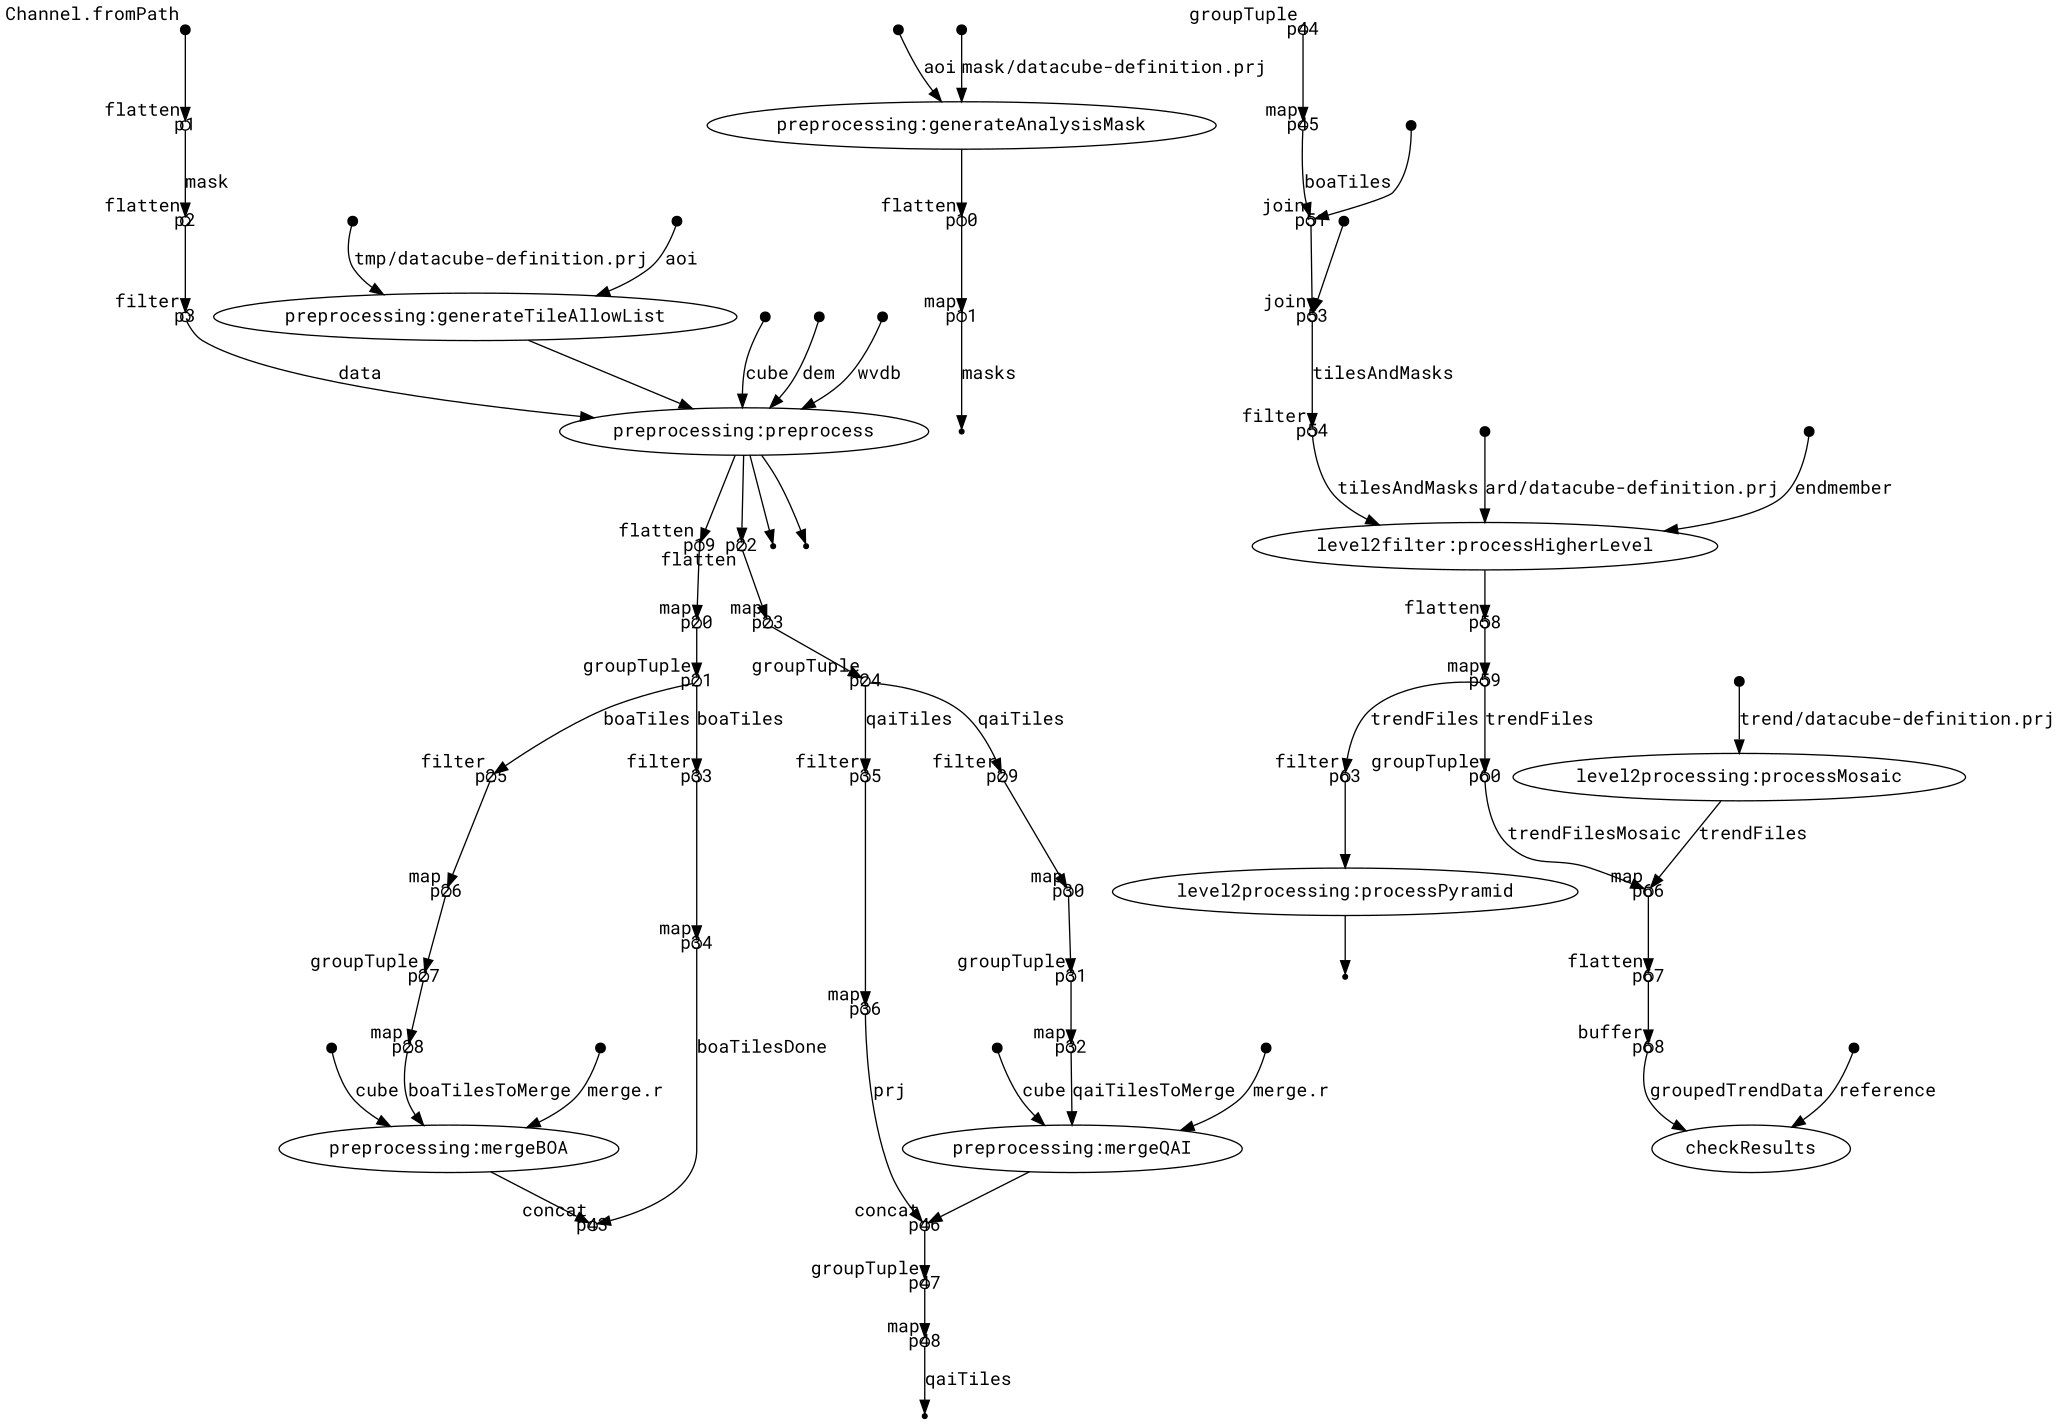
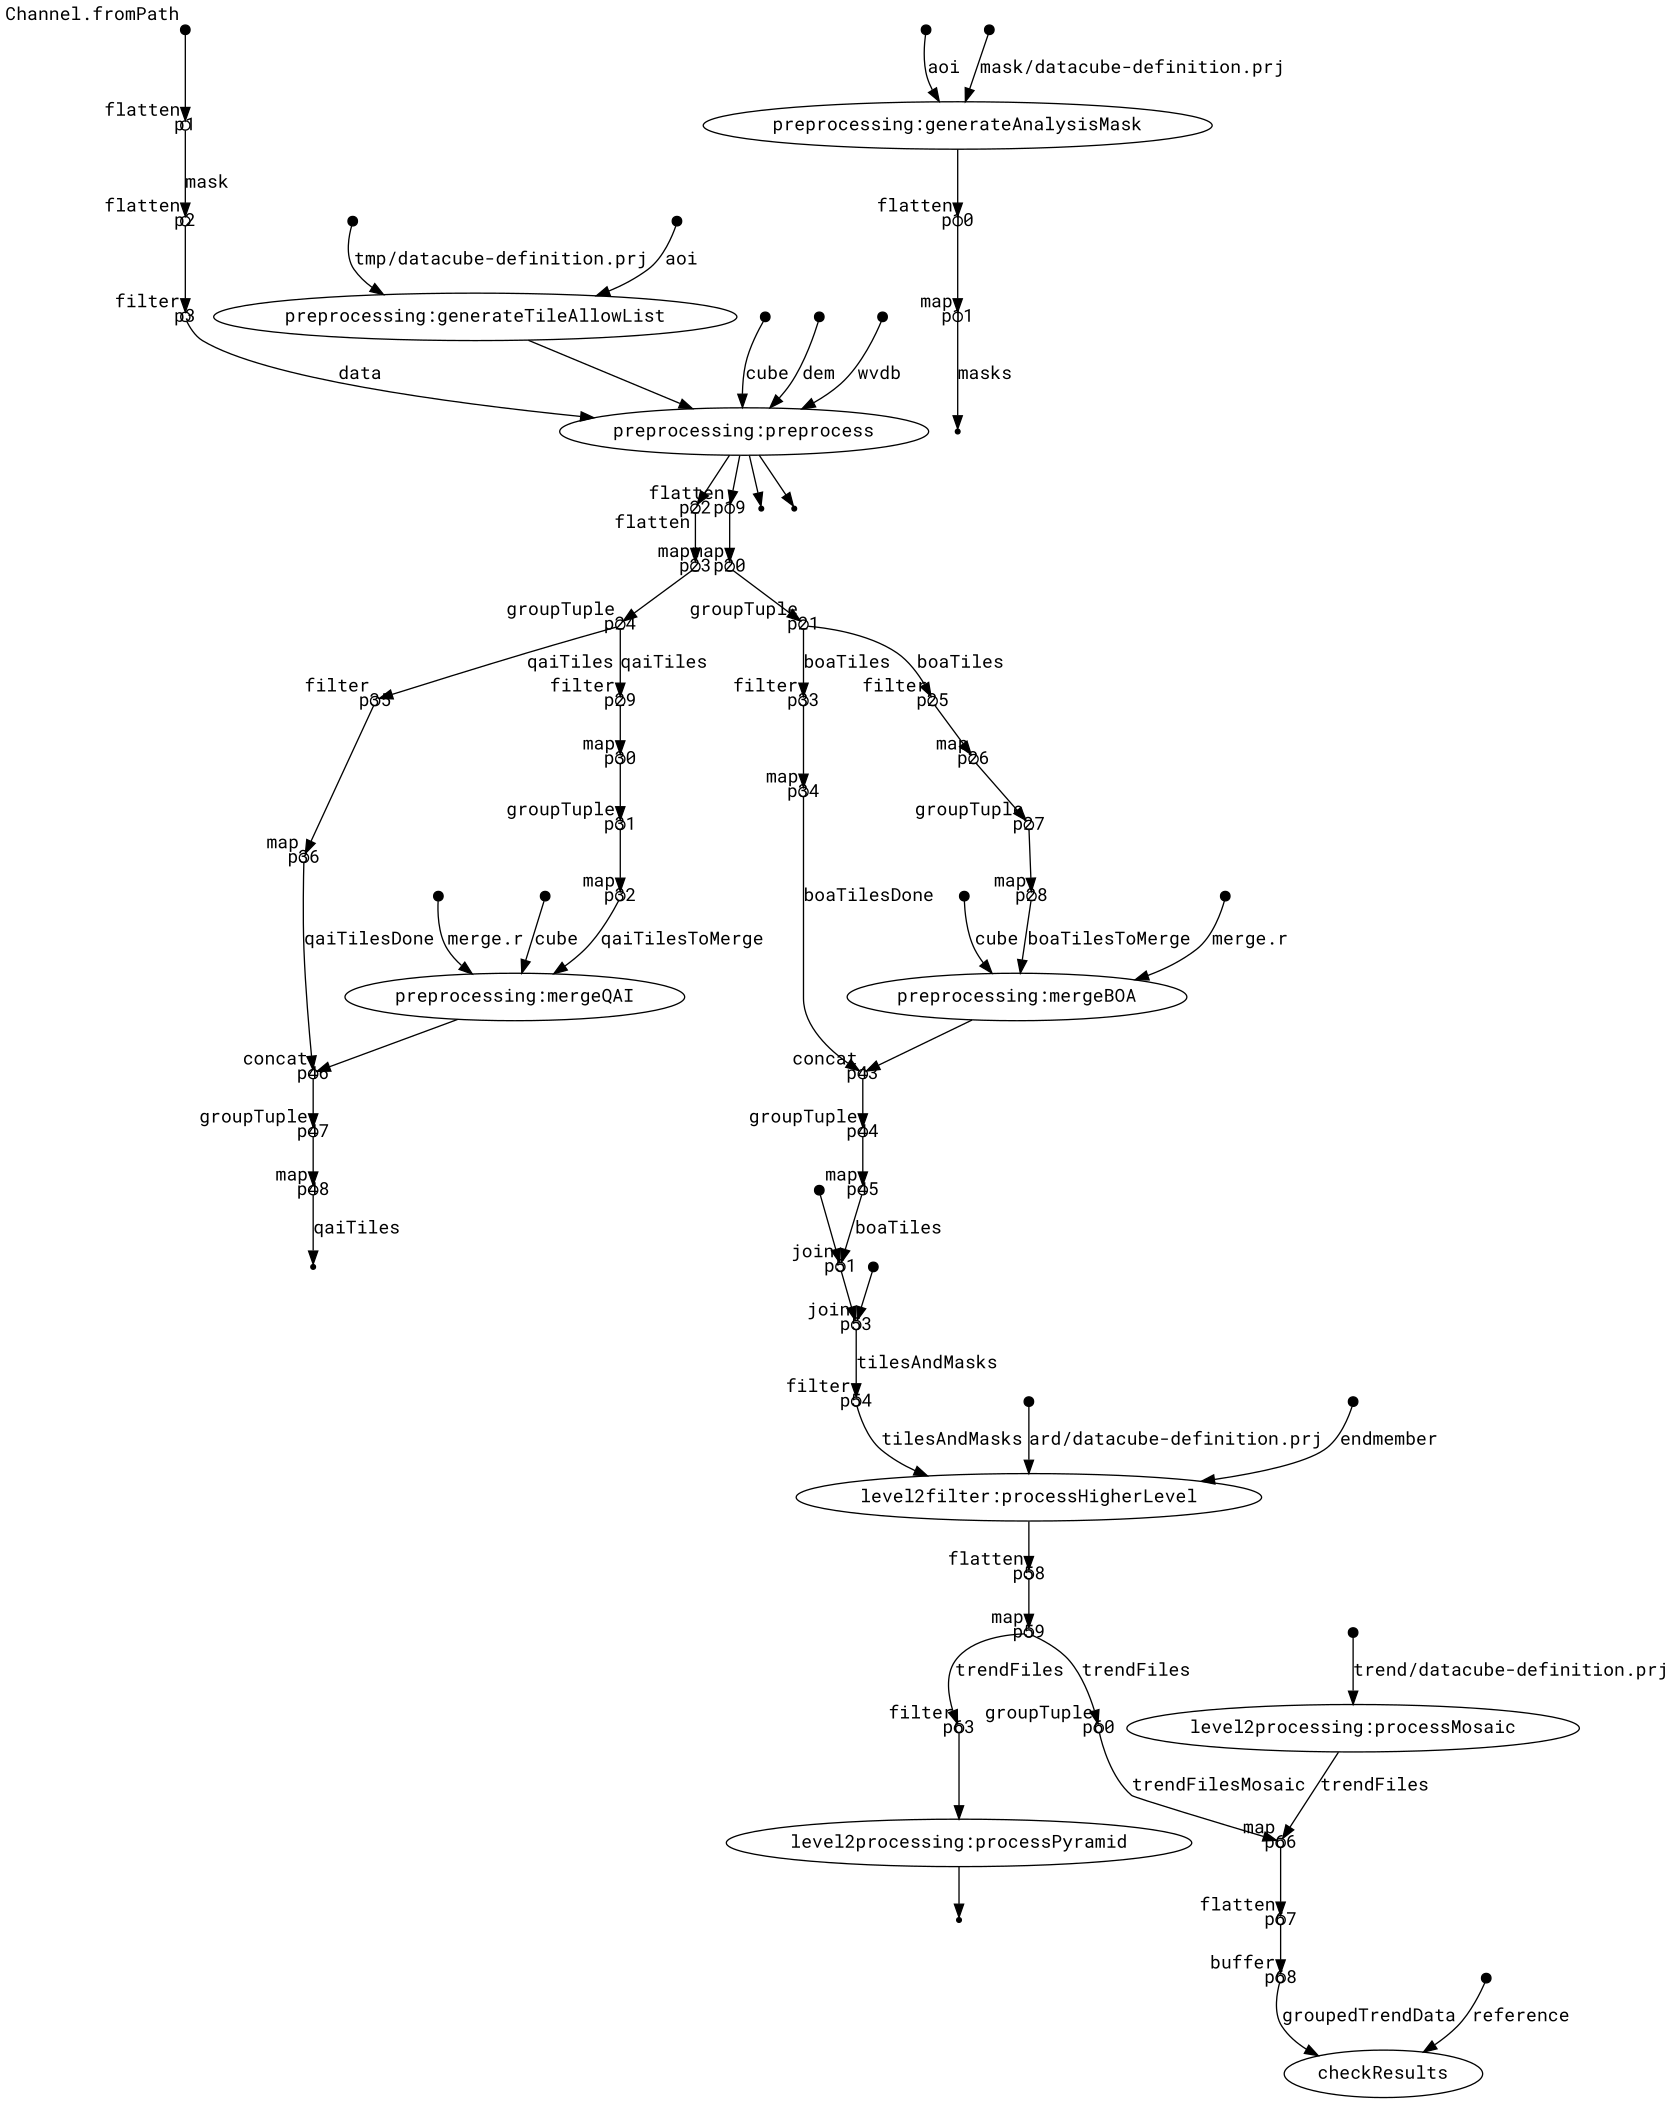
(890, 1091) -> (370, 940)
none -> (863, 1096)
